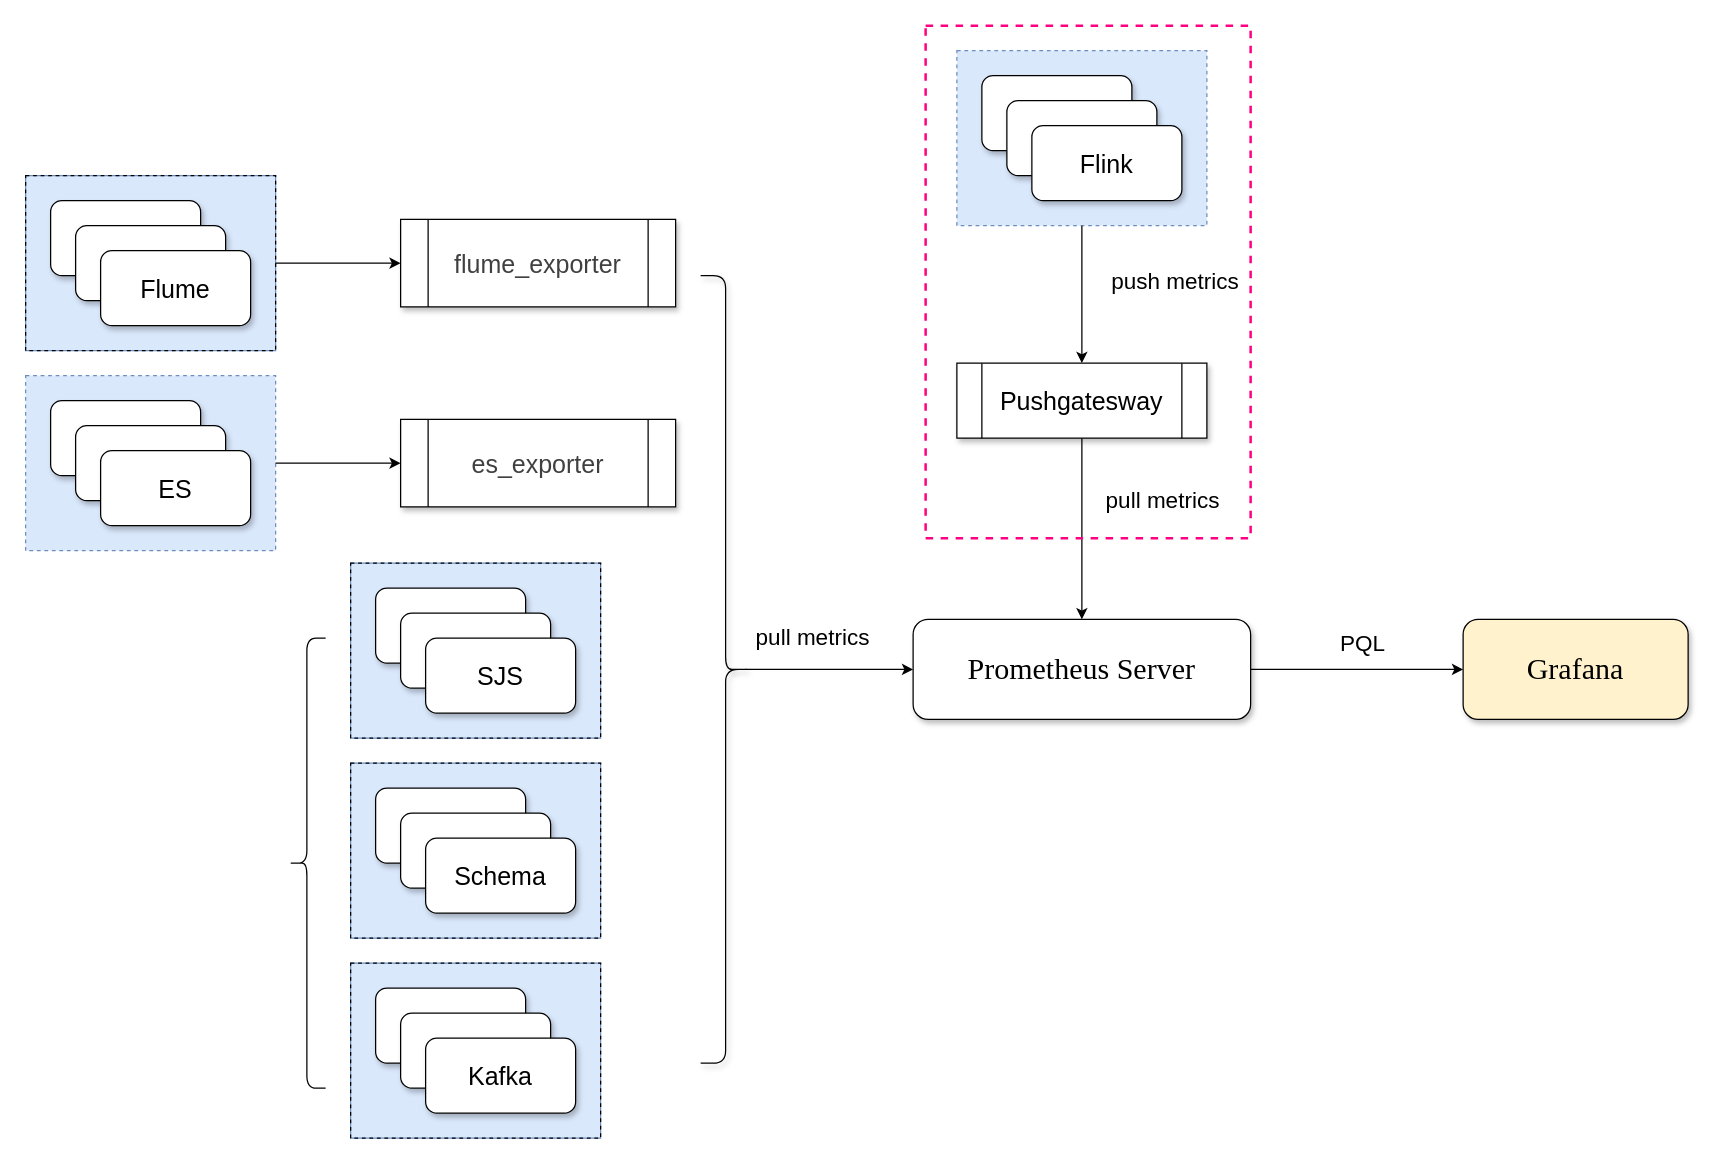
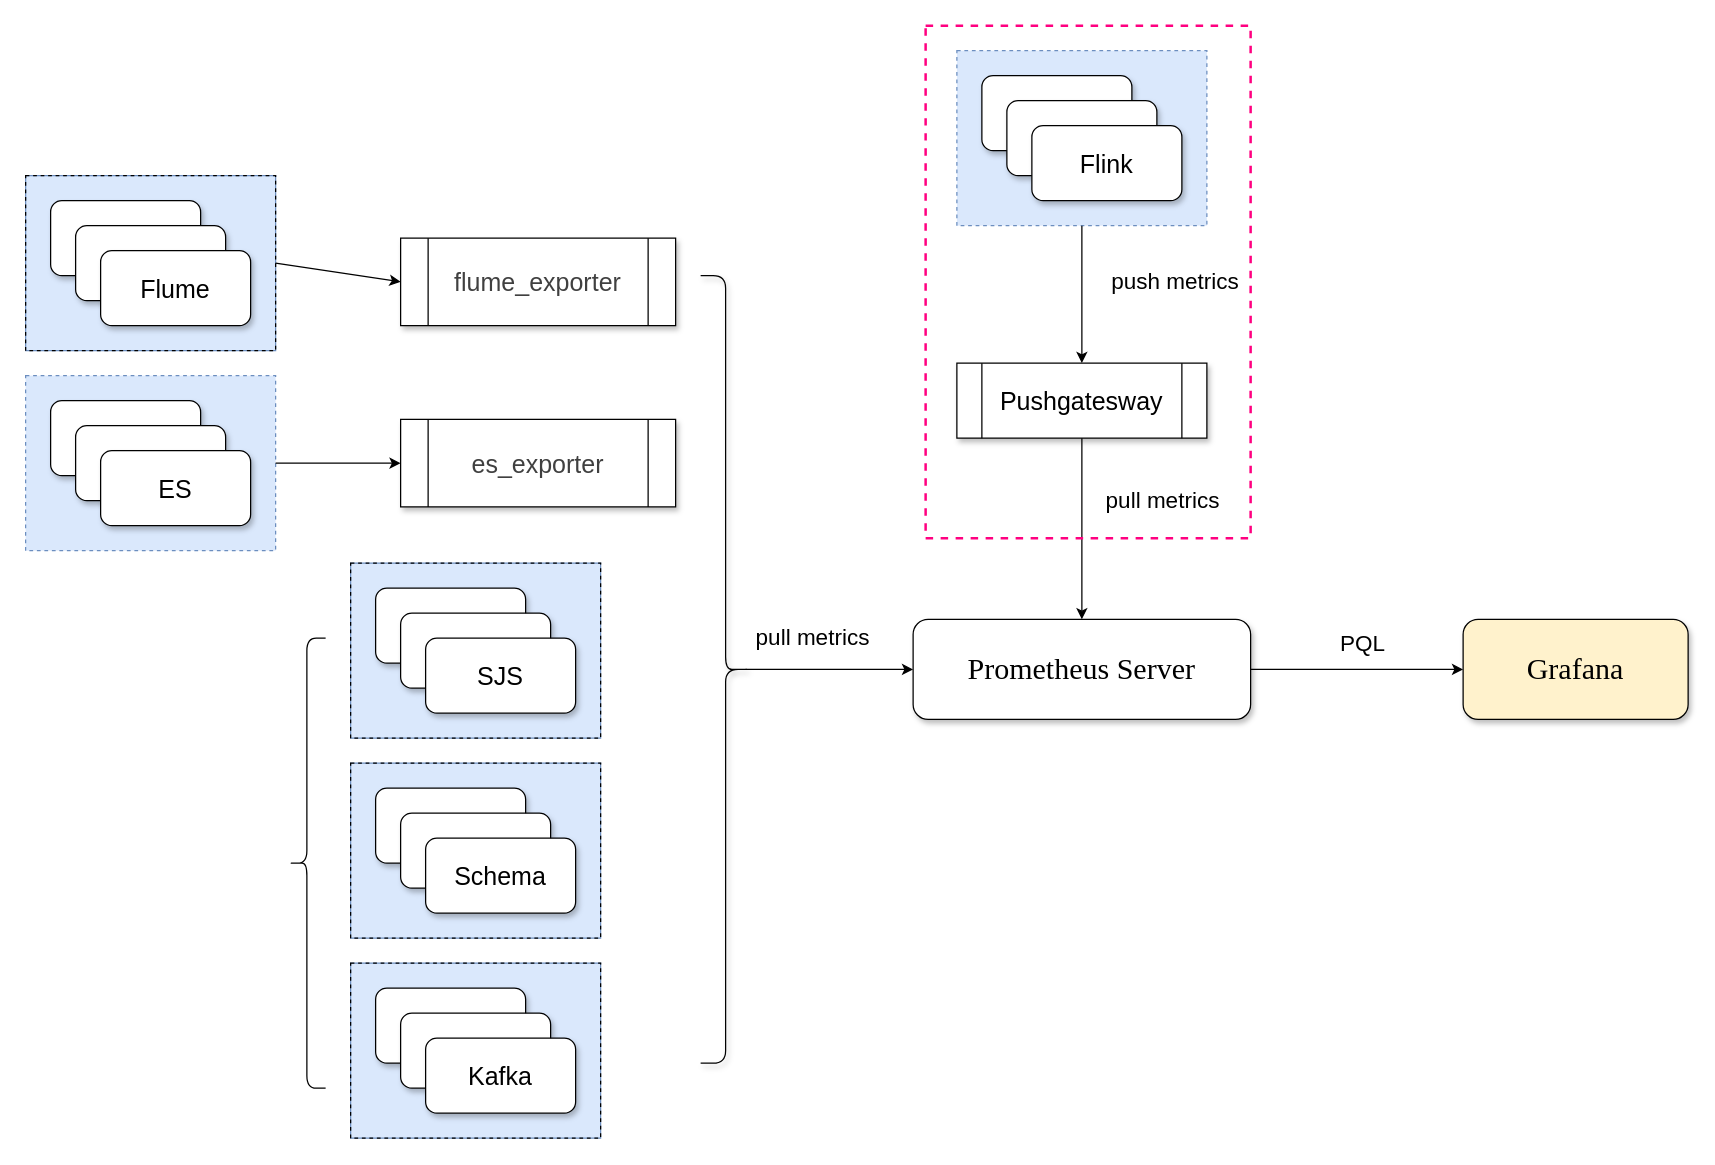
(538, 263) -> (538, 282)
